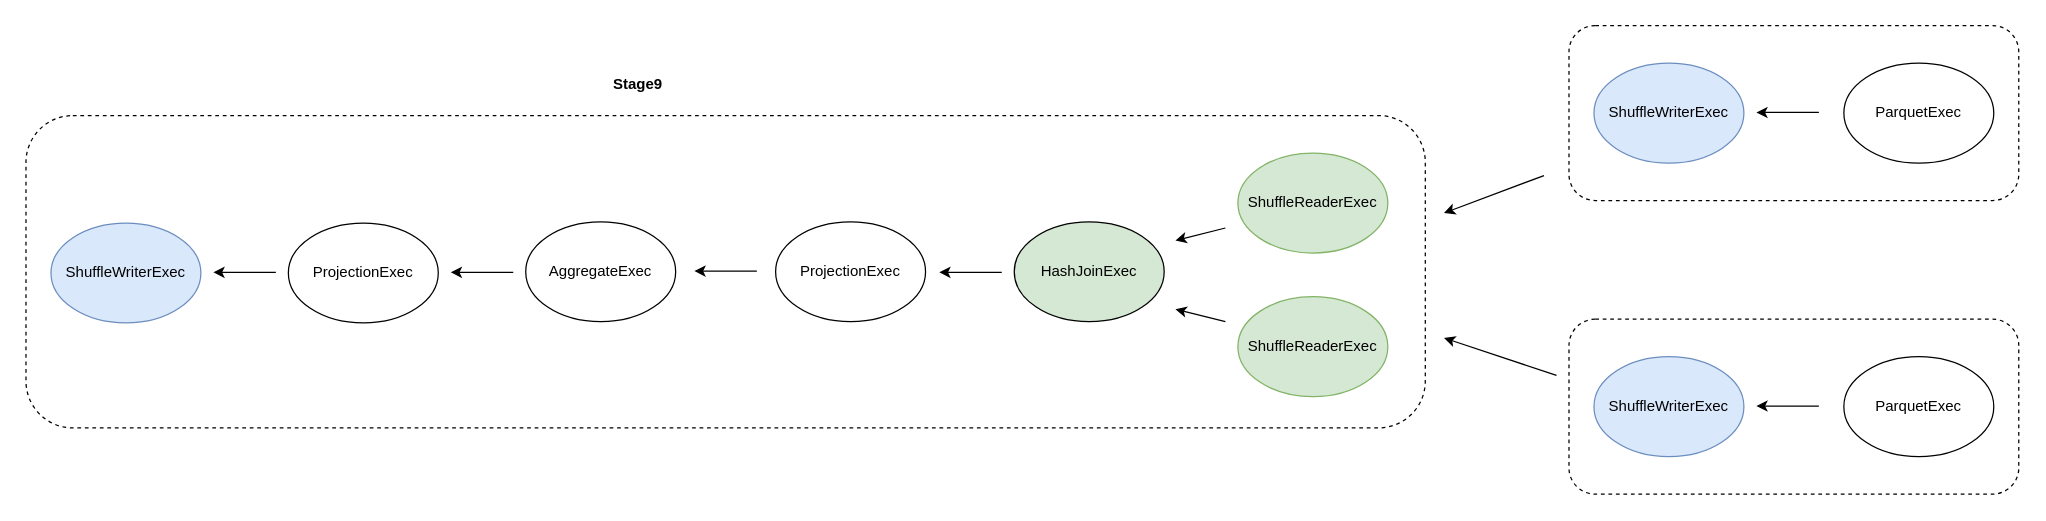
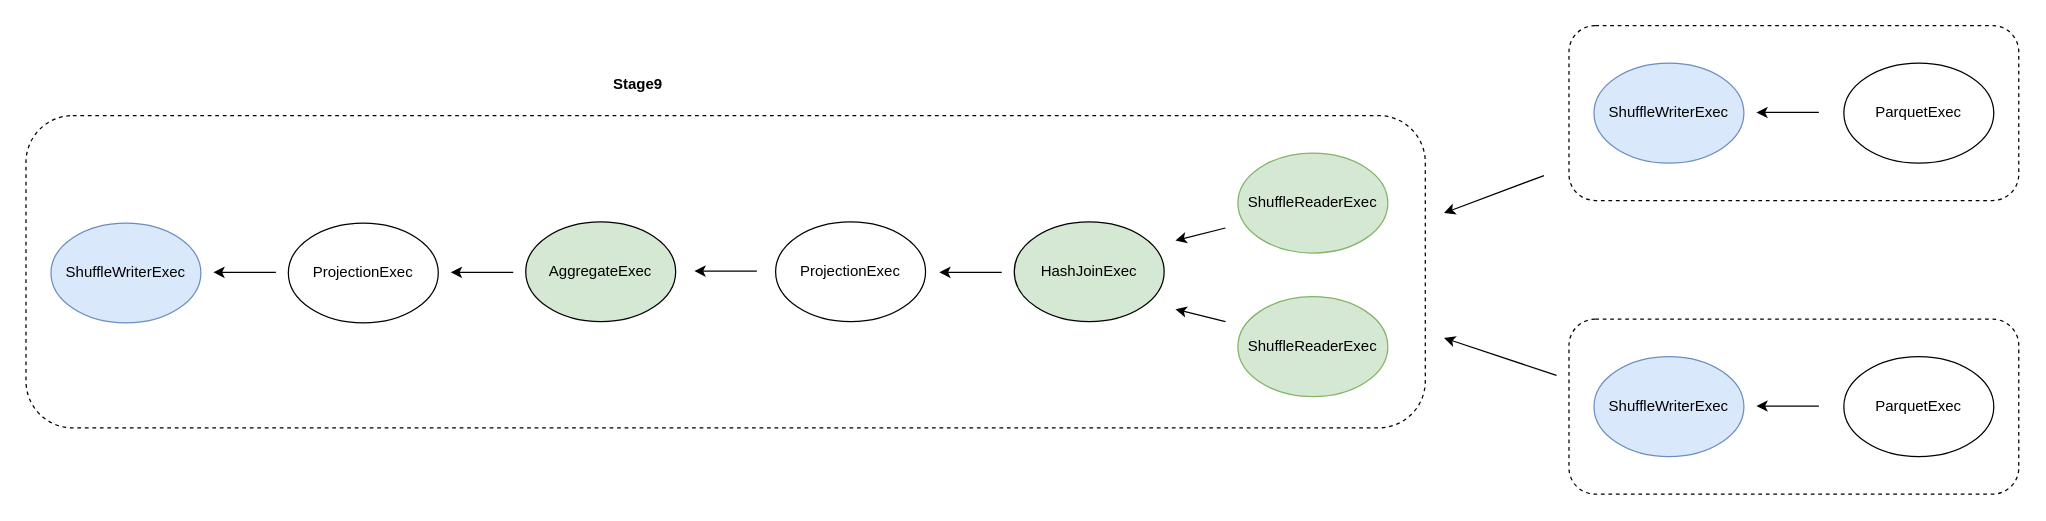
(601, 272) -> (601, 272)
